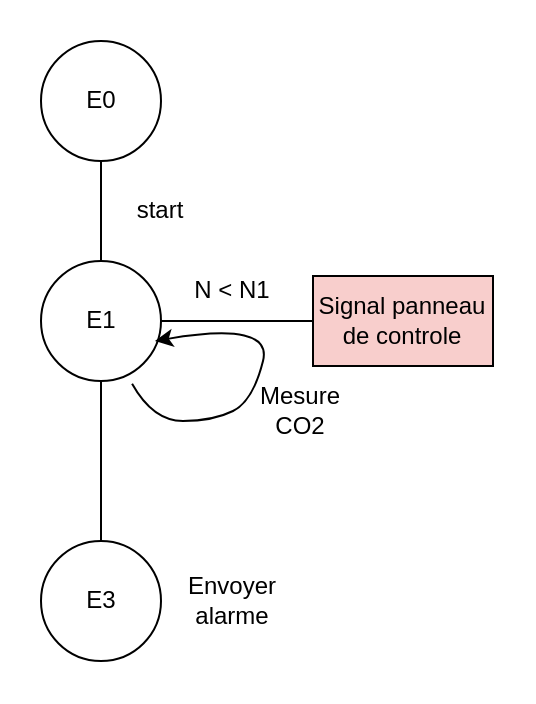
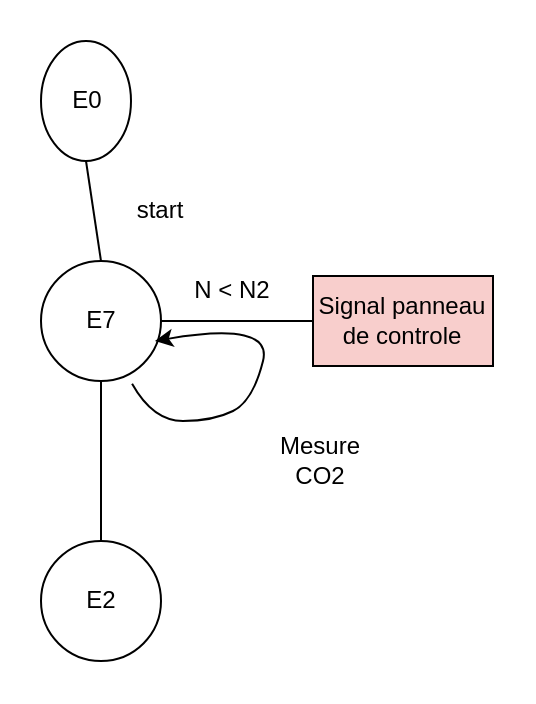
(101, 101) -> (86, 101)
(233, 291) -> (233, 291)
(102, 321) -> (102, 321)
(301, 411) -> (321, 461)
(102, 601) -> (102, 601)
(233, 601) -> none
